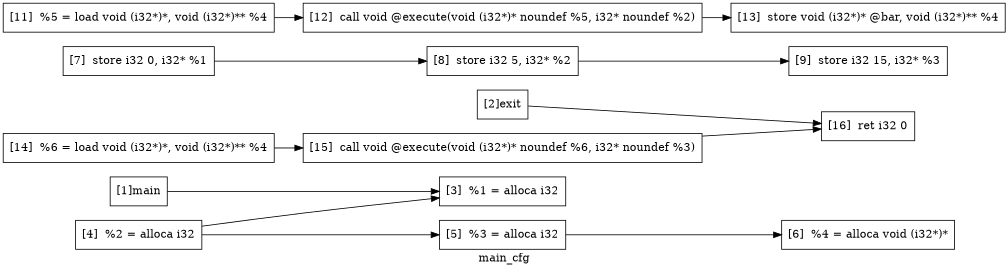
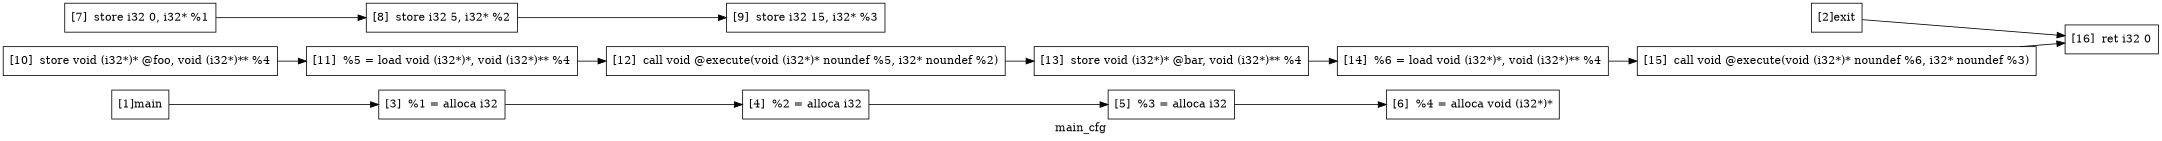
none -> (140, 61)
none -> (1319, 61)
(316, 212) -> (620, 105)
